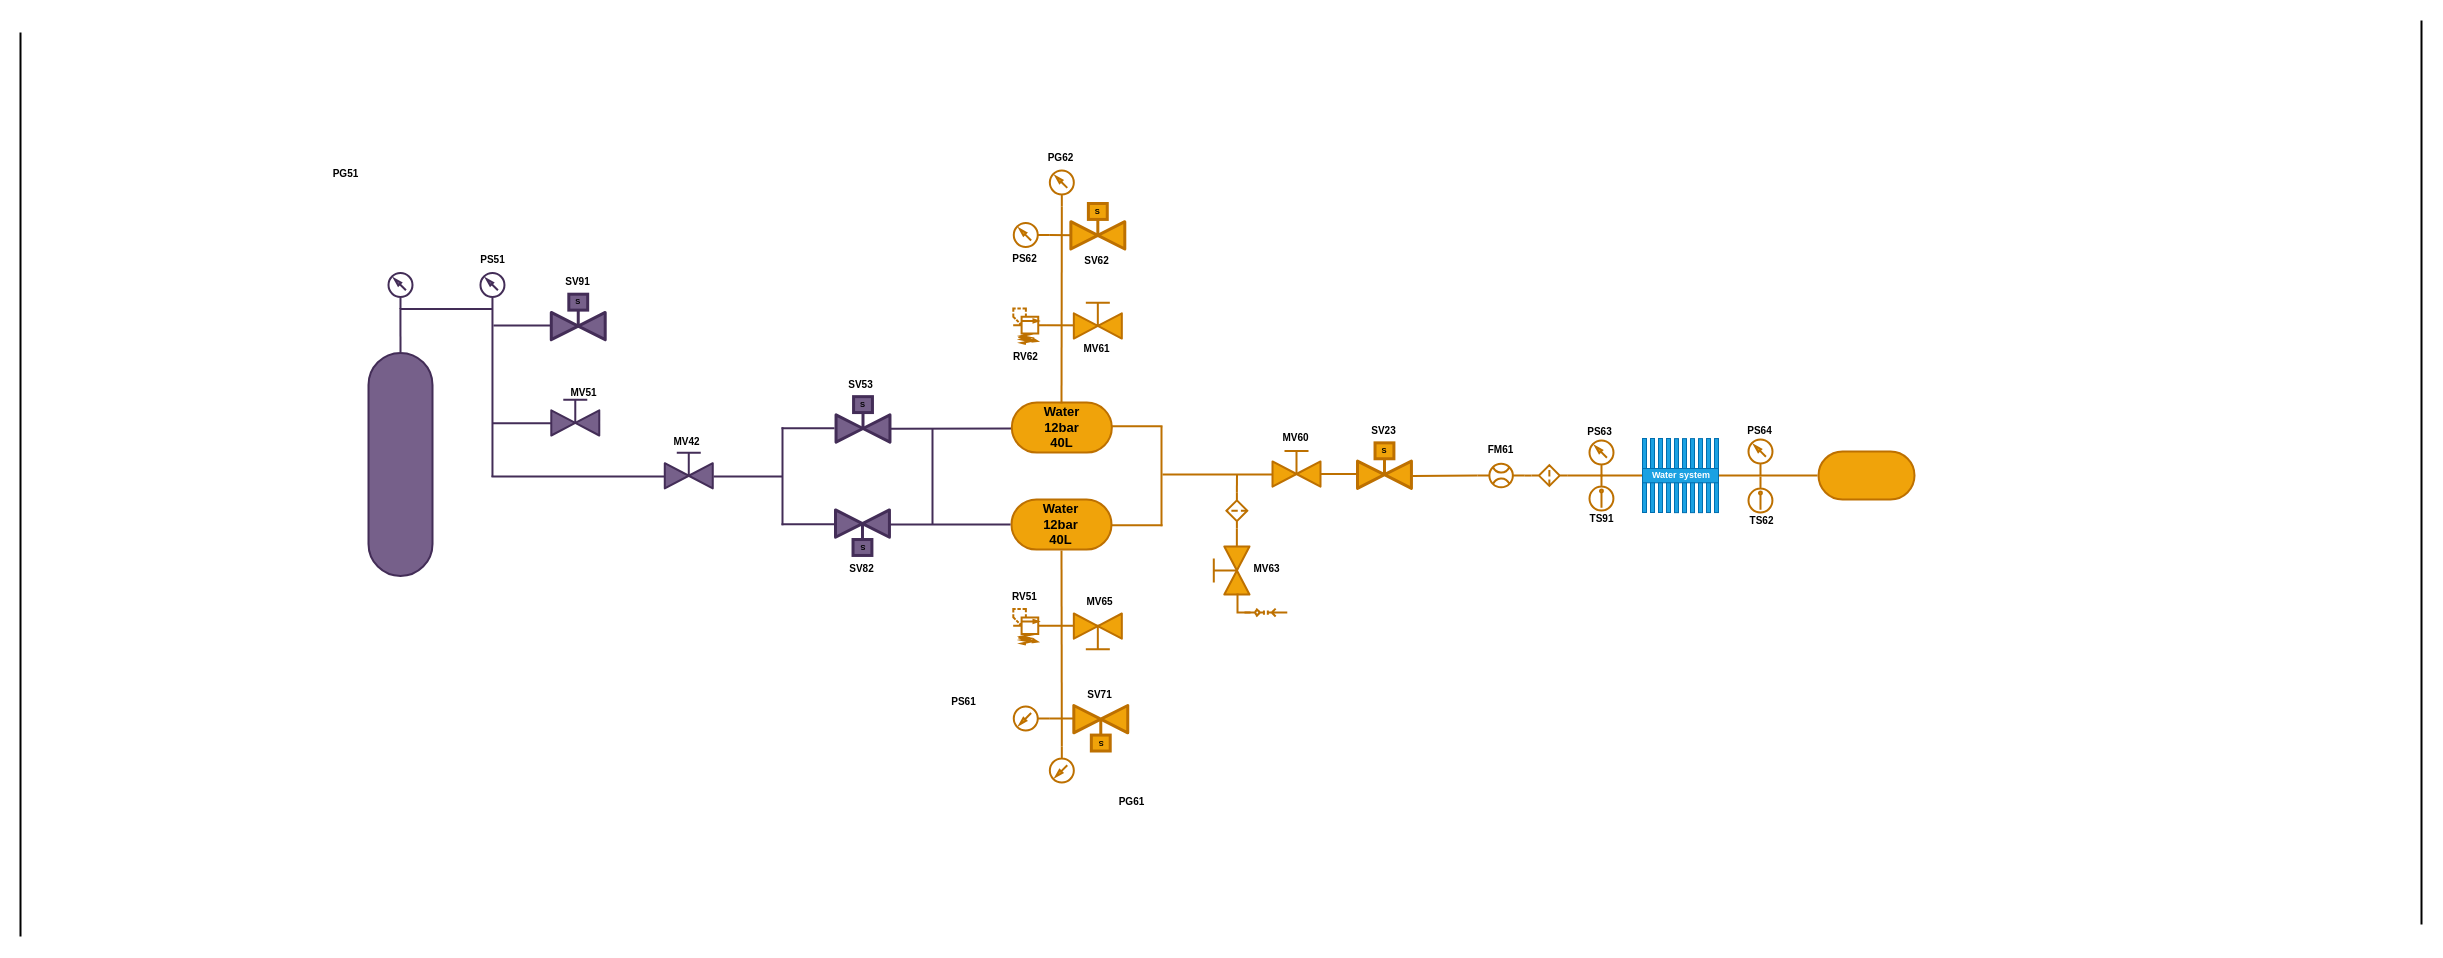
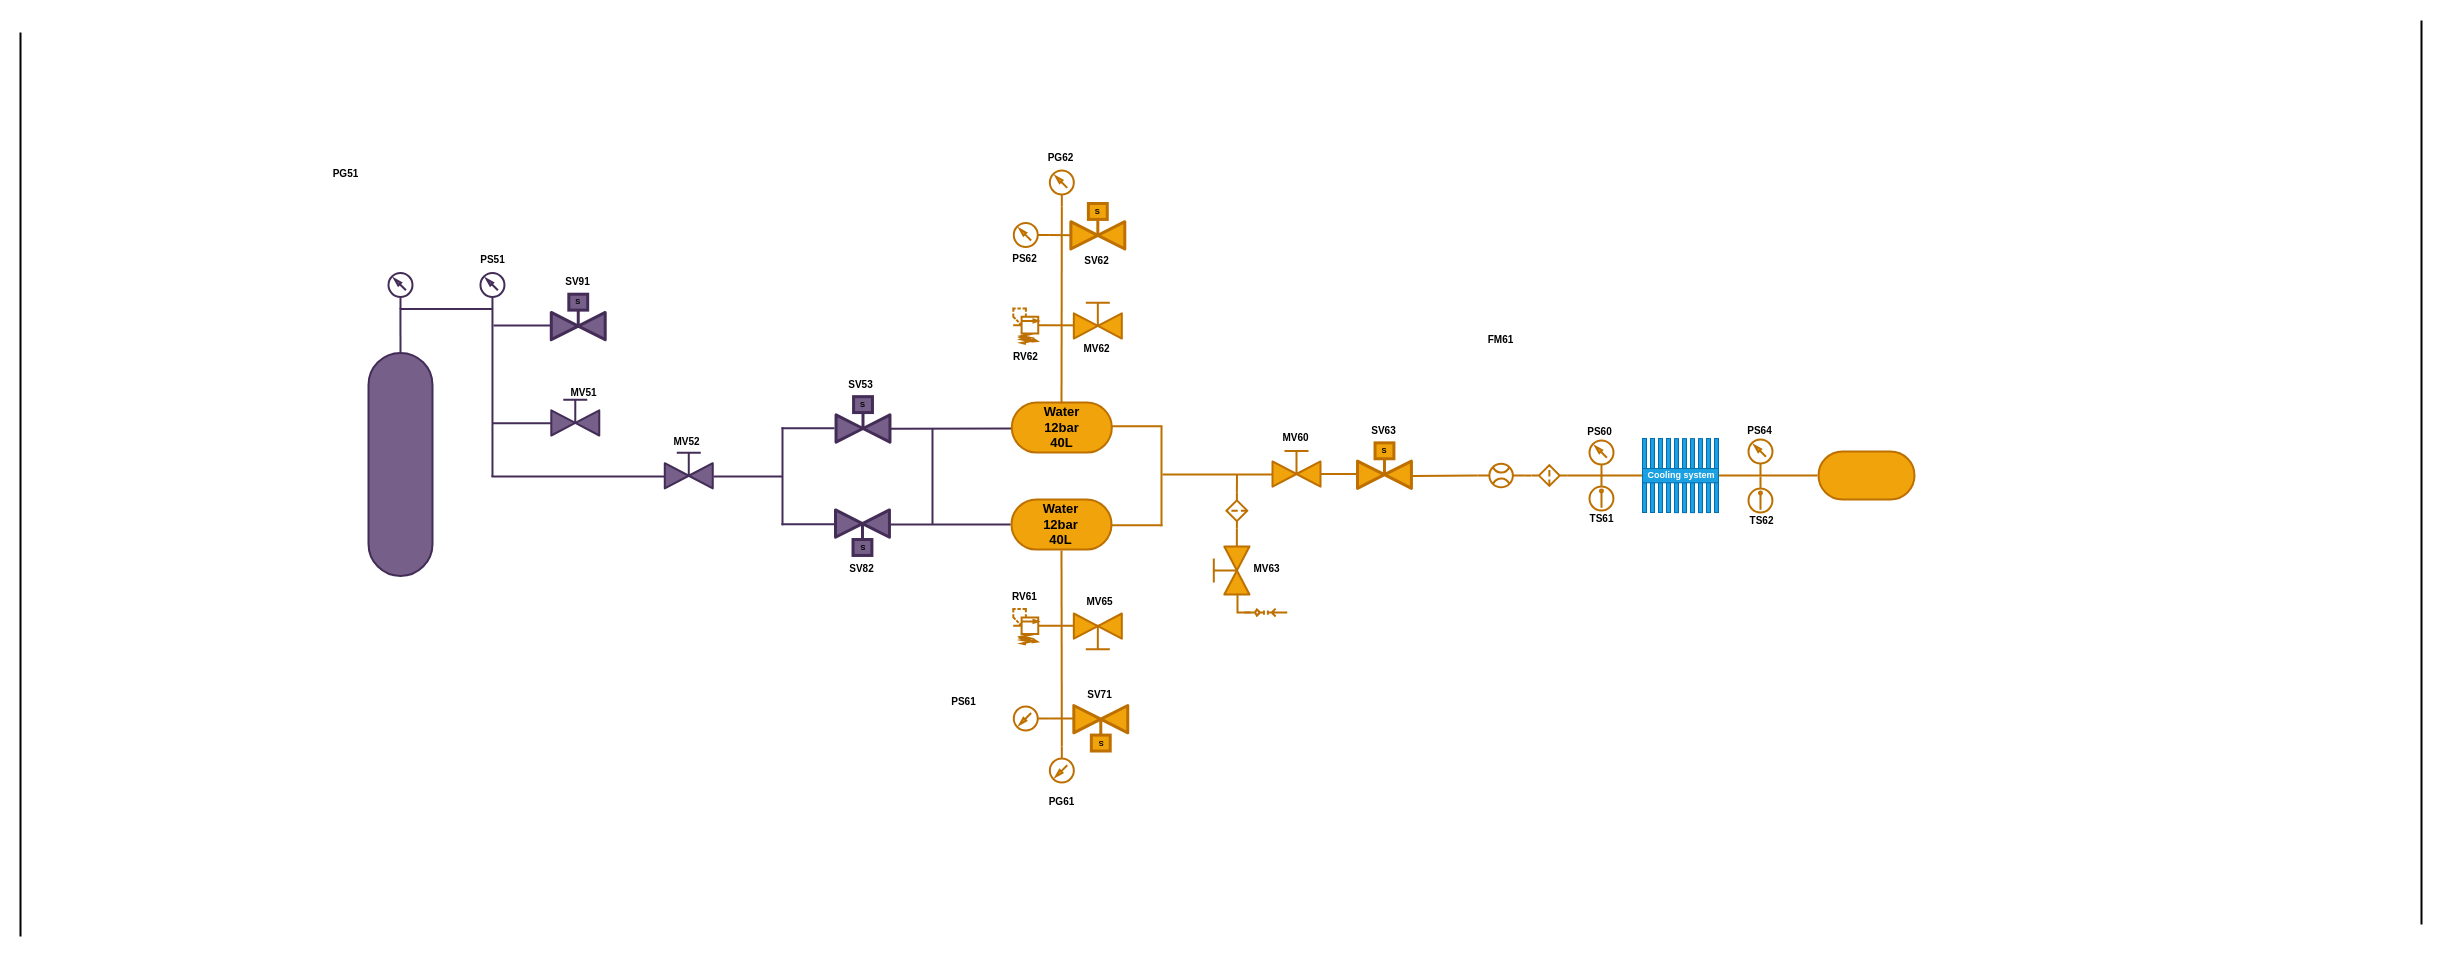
(1097, 349) -> (1097, 349)
(1384, 431) -> (1384, 431)
(1600, 432) -> (1600, 432)
(687, 442) -> (687, 442)
(1501, 449) -> (1501, 339)
(1682, 475) -> (1682, 475)
(1602, 519) -> (1602, 519)
(1025, 597) -> (1025, 597)
(1132, 801) -> (1062, 801)
